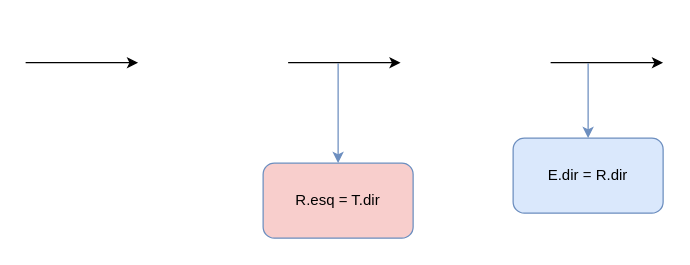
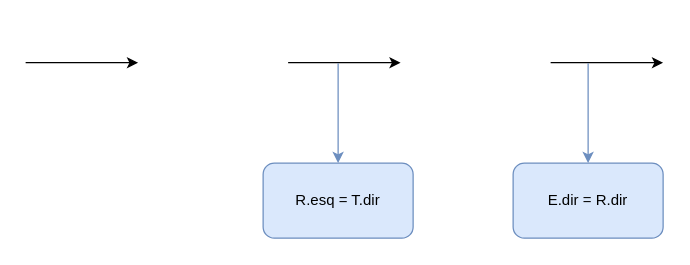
(588, 176) -> (588, 201)
(338, 201) -> (338, 201)
